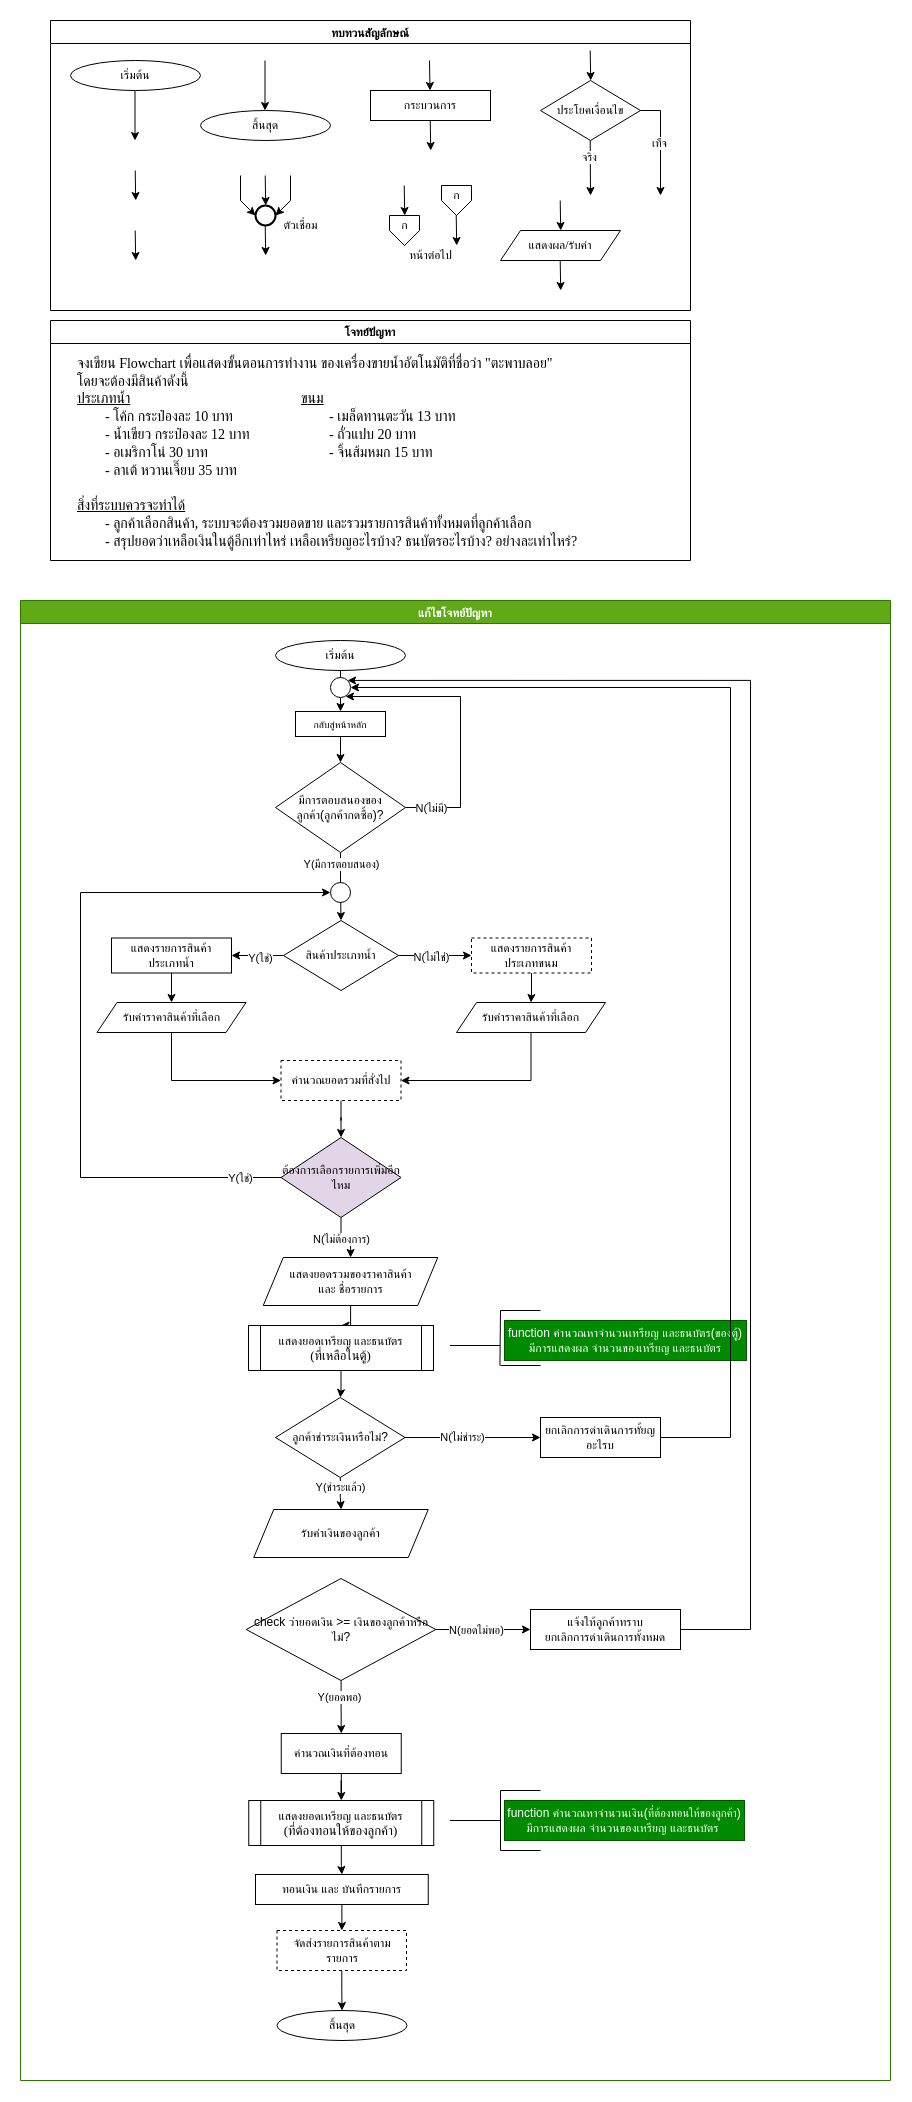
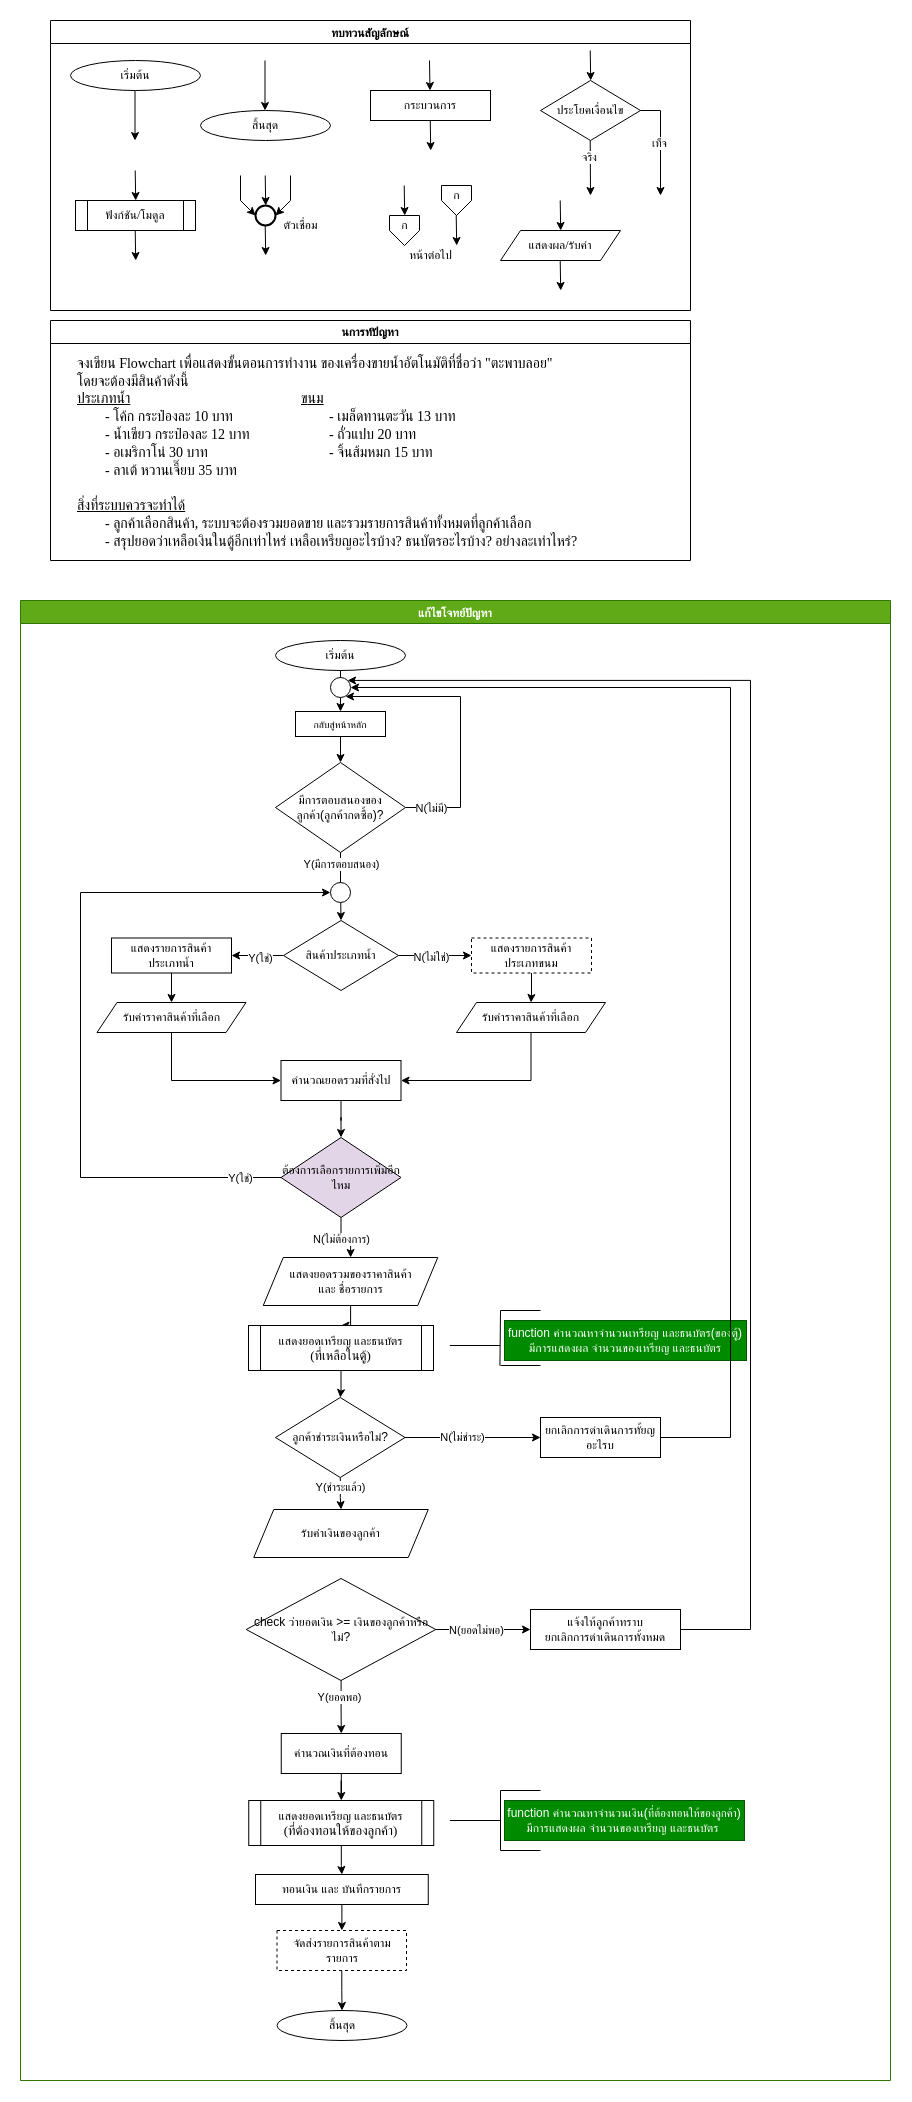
none -> (136, 216)
(371, 333) -> (371, 333)
(341, 1081) -> (341, 1081)
